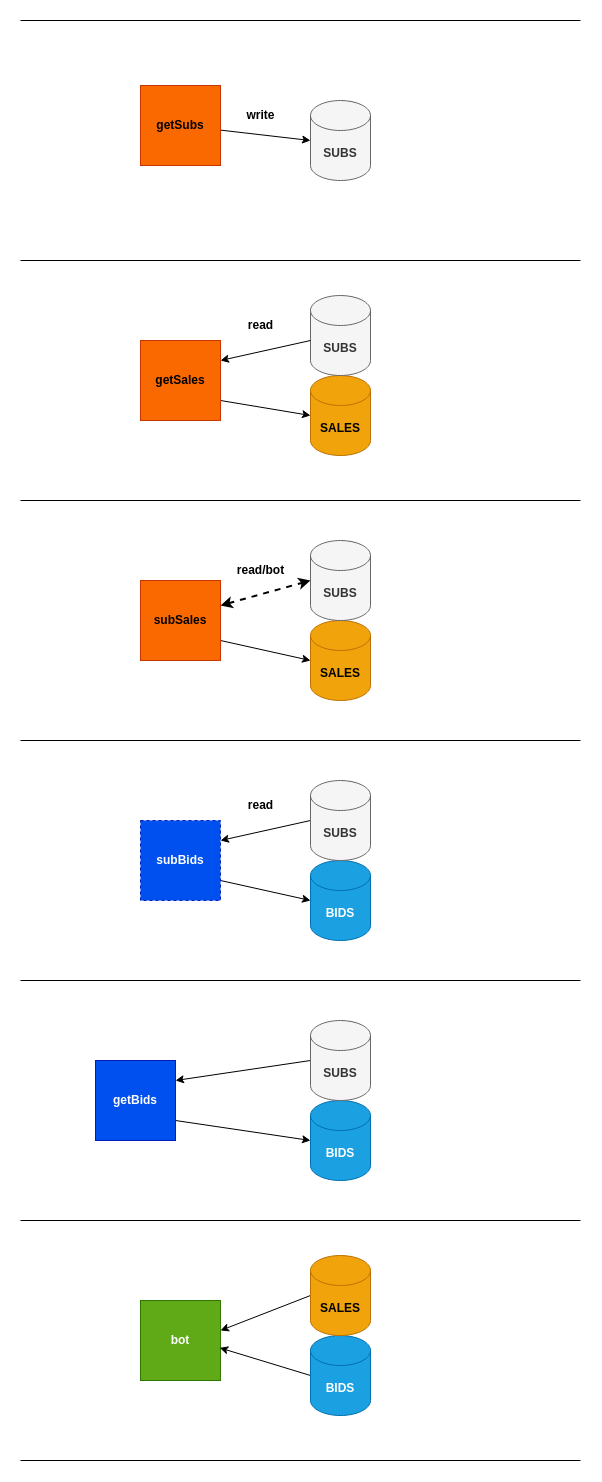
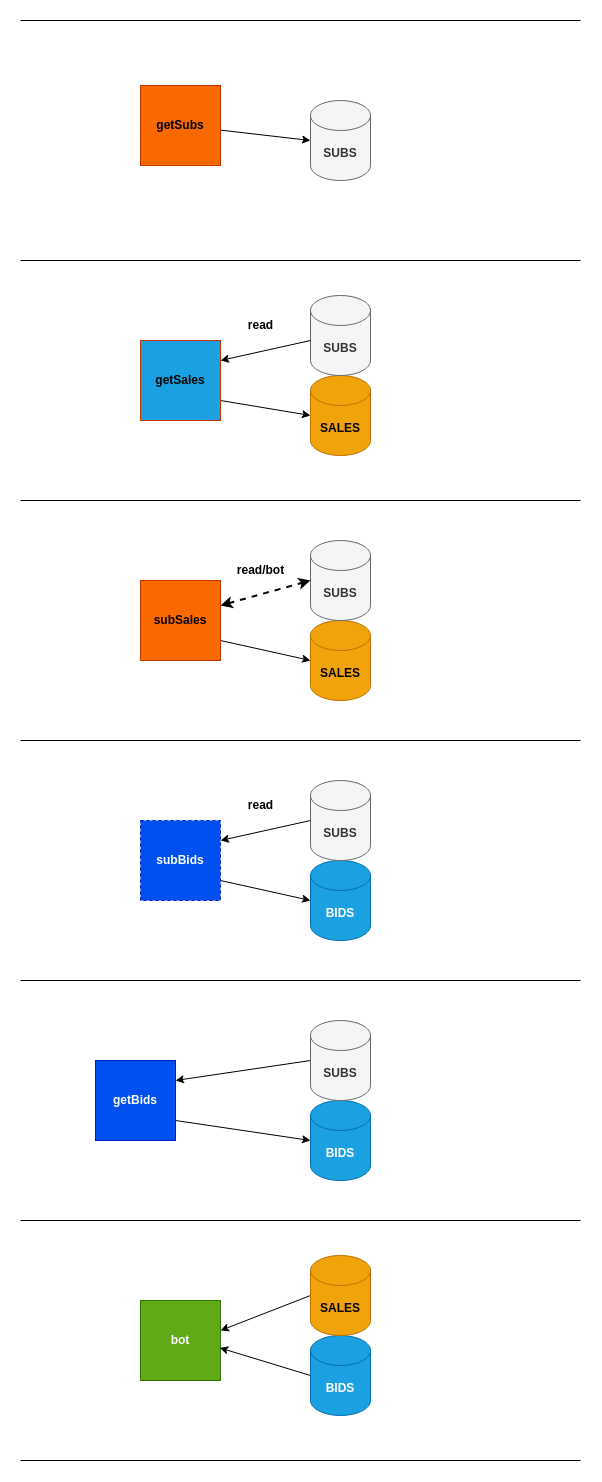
(261, 116) -> none
(181, 381) -> (181, 381)
